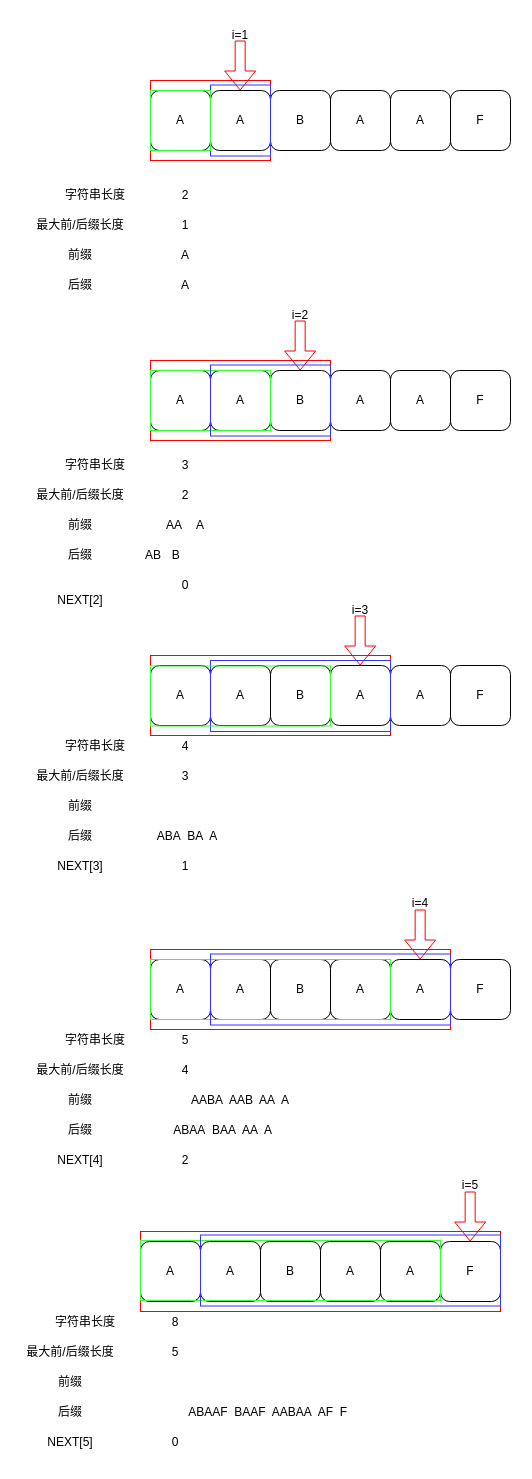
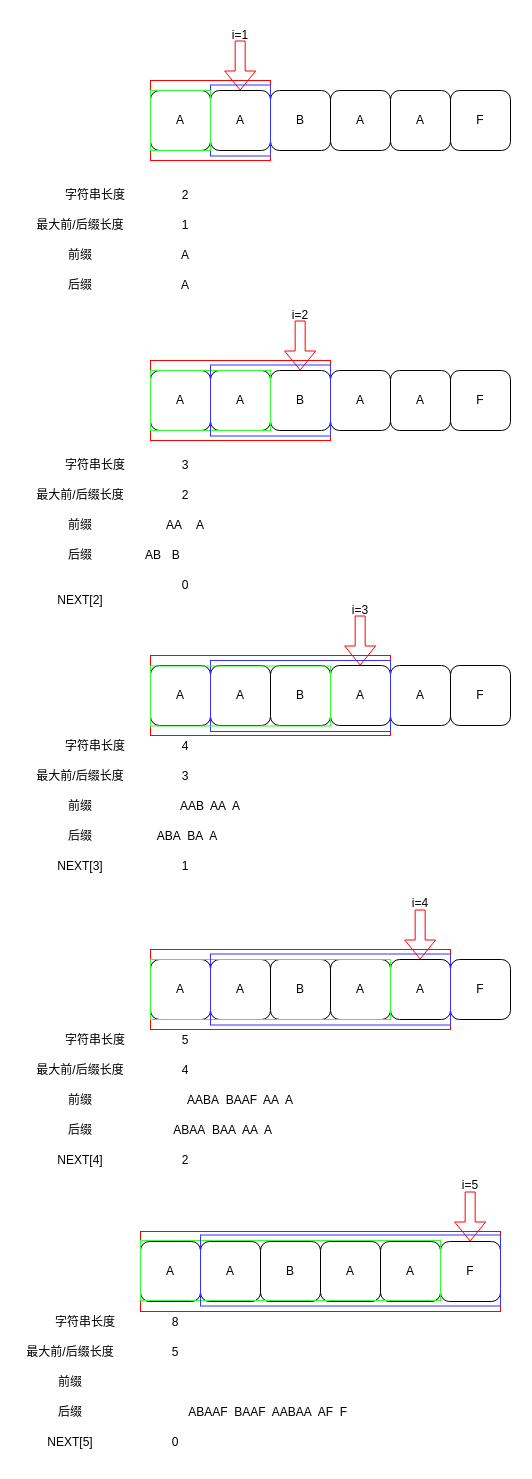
none -> (211, 807)
(241, 1101) -> (241, 1101)
